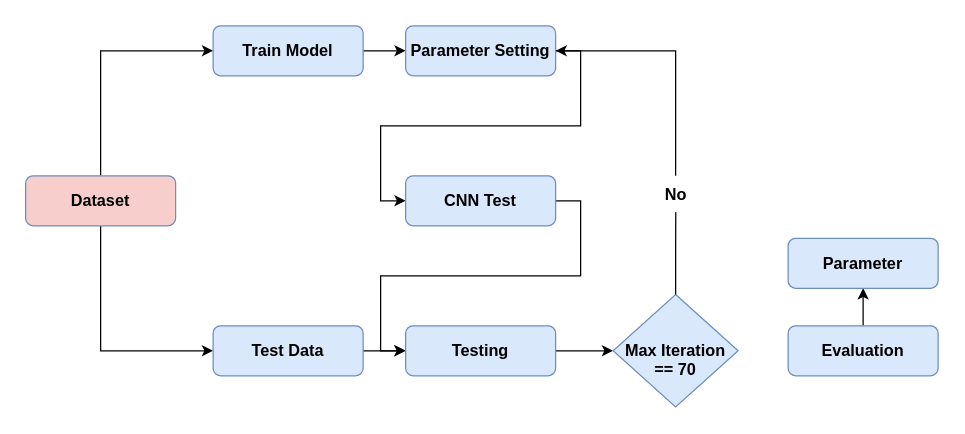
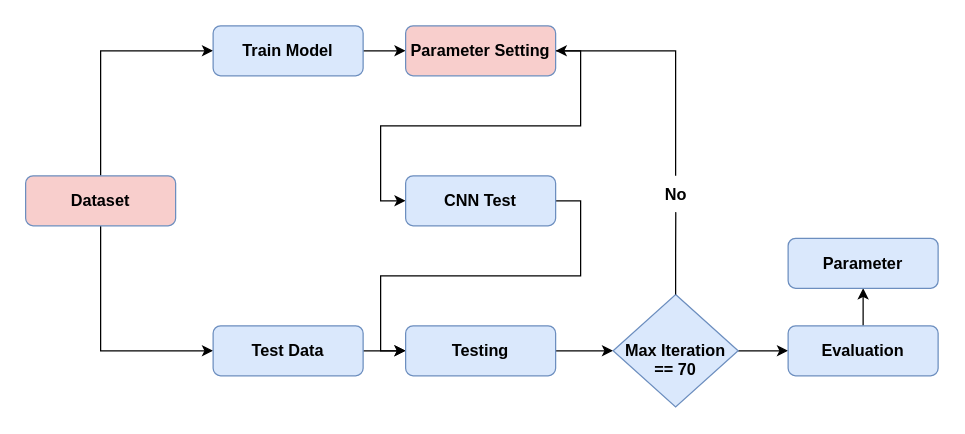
(481, 51) -> (481, 51)
none -> (759, 351)
